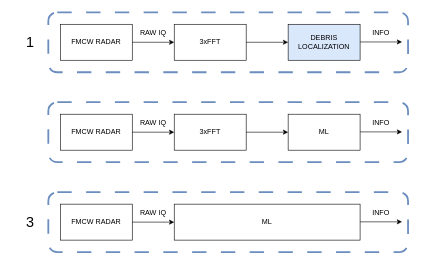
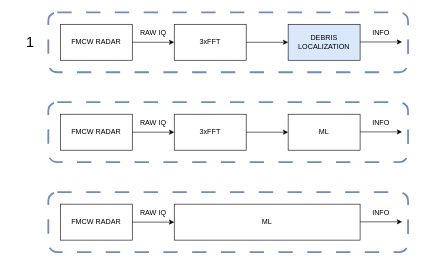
(30, 222) -> none
